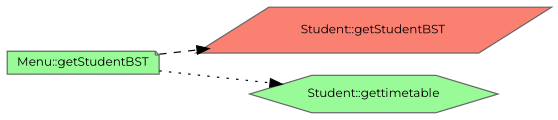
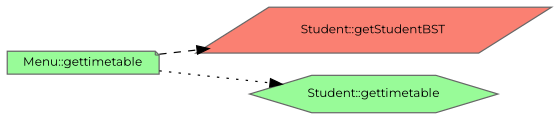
(83, 63) -> (83, 63)
